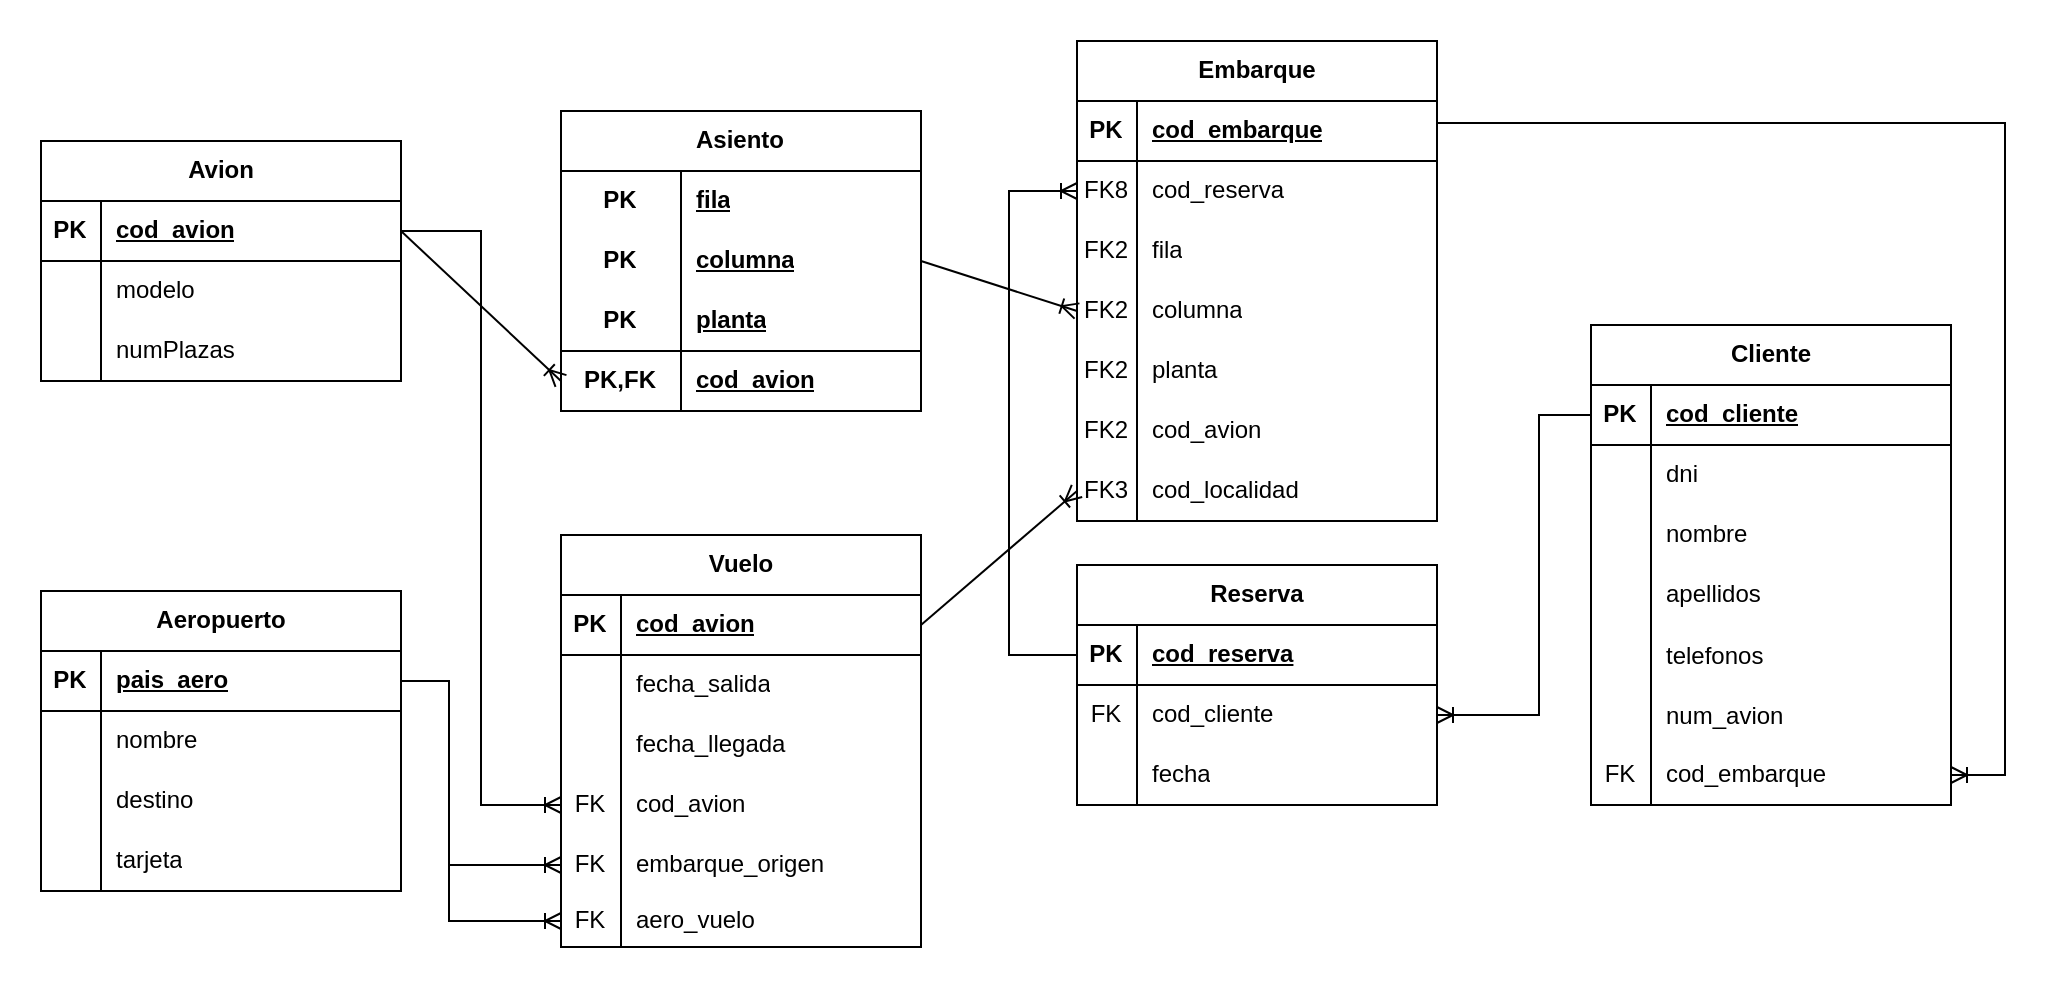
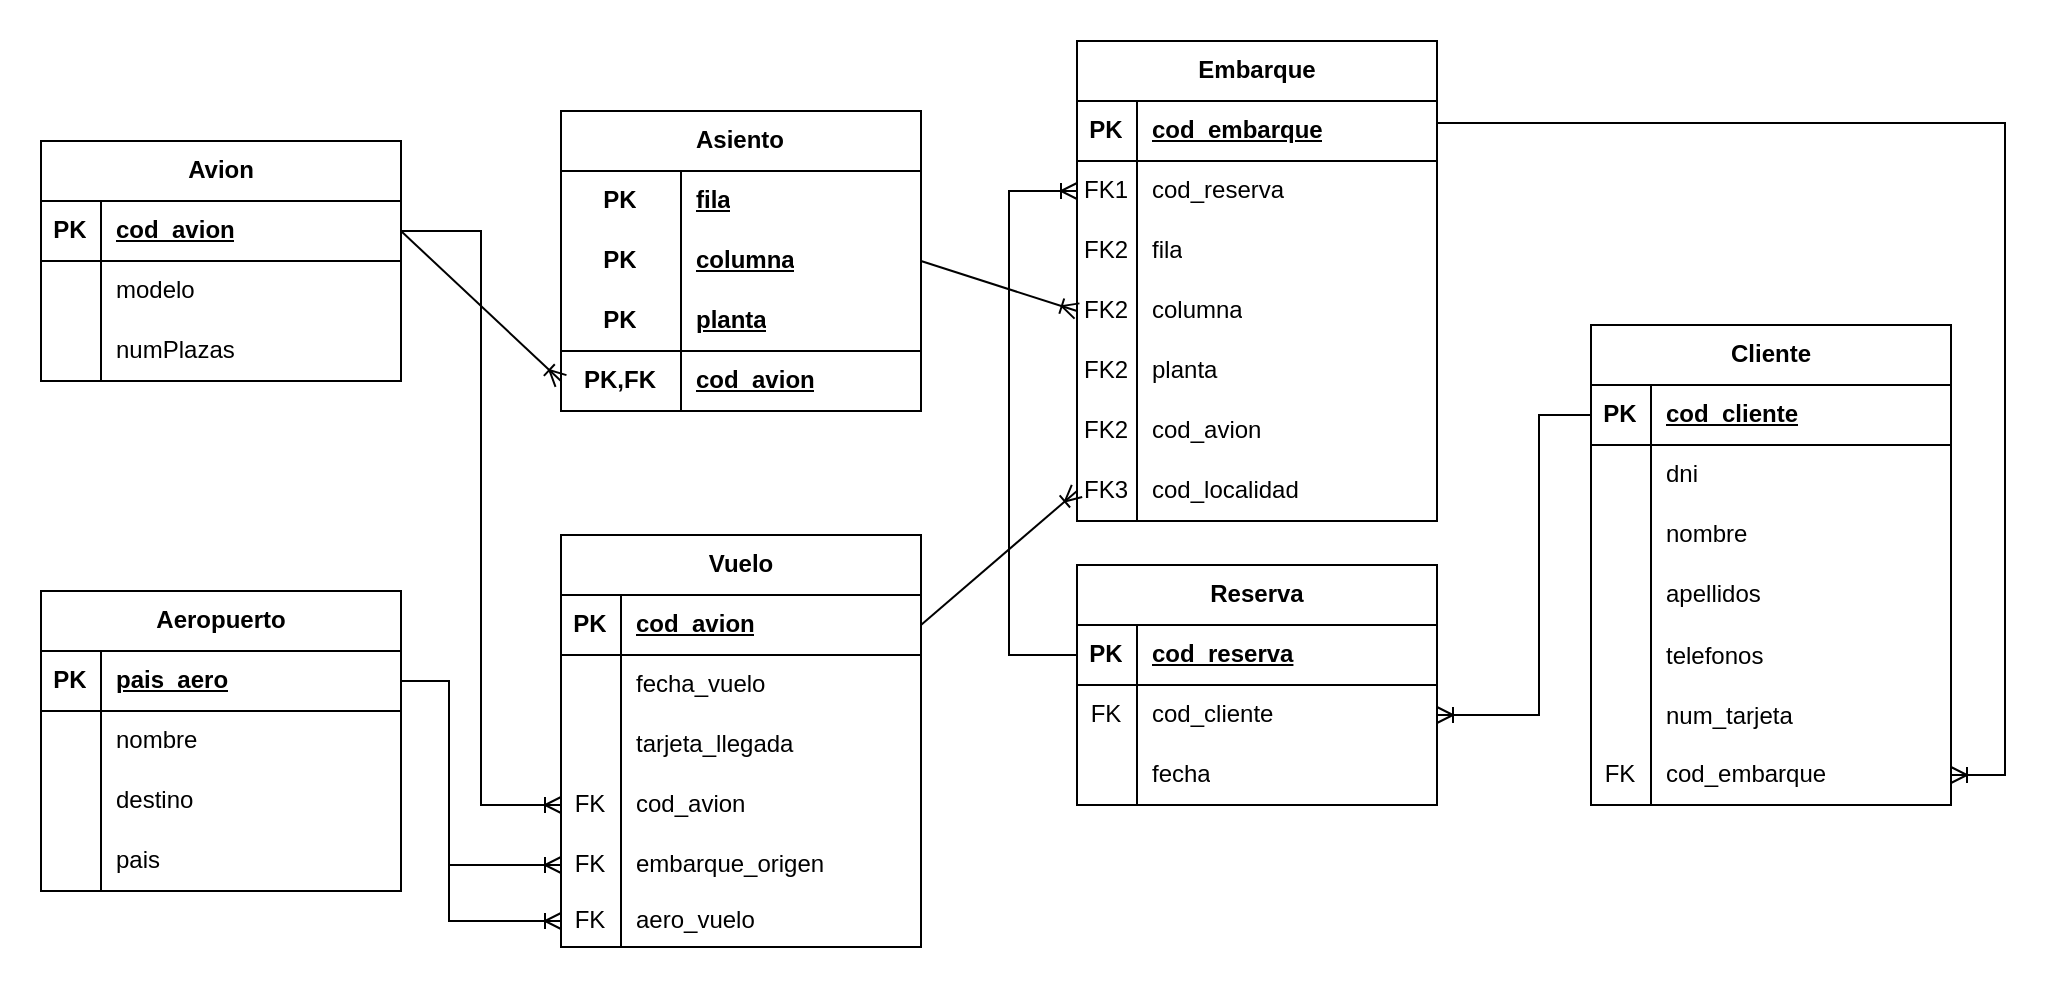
(1107, 191) -> (1107, 191)
(711, 685) -> (708, 685)
(1723, 716) -> (1740, 716)
(718, 745) -> (732, 745)
(164, 861) -> (141, 861)
